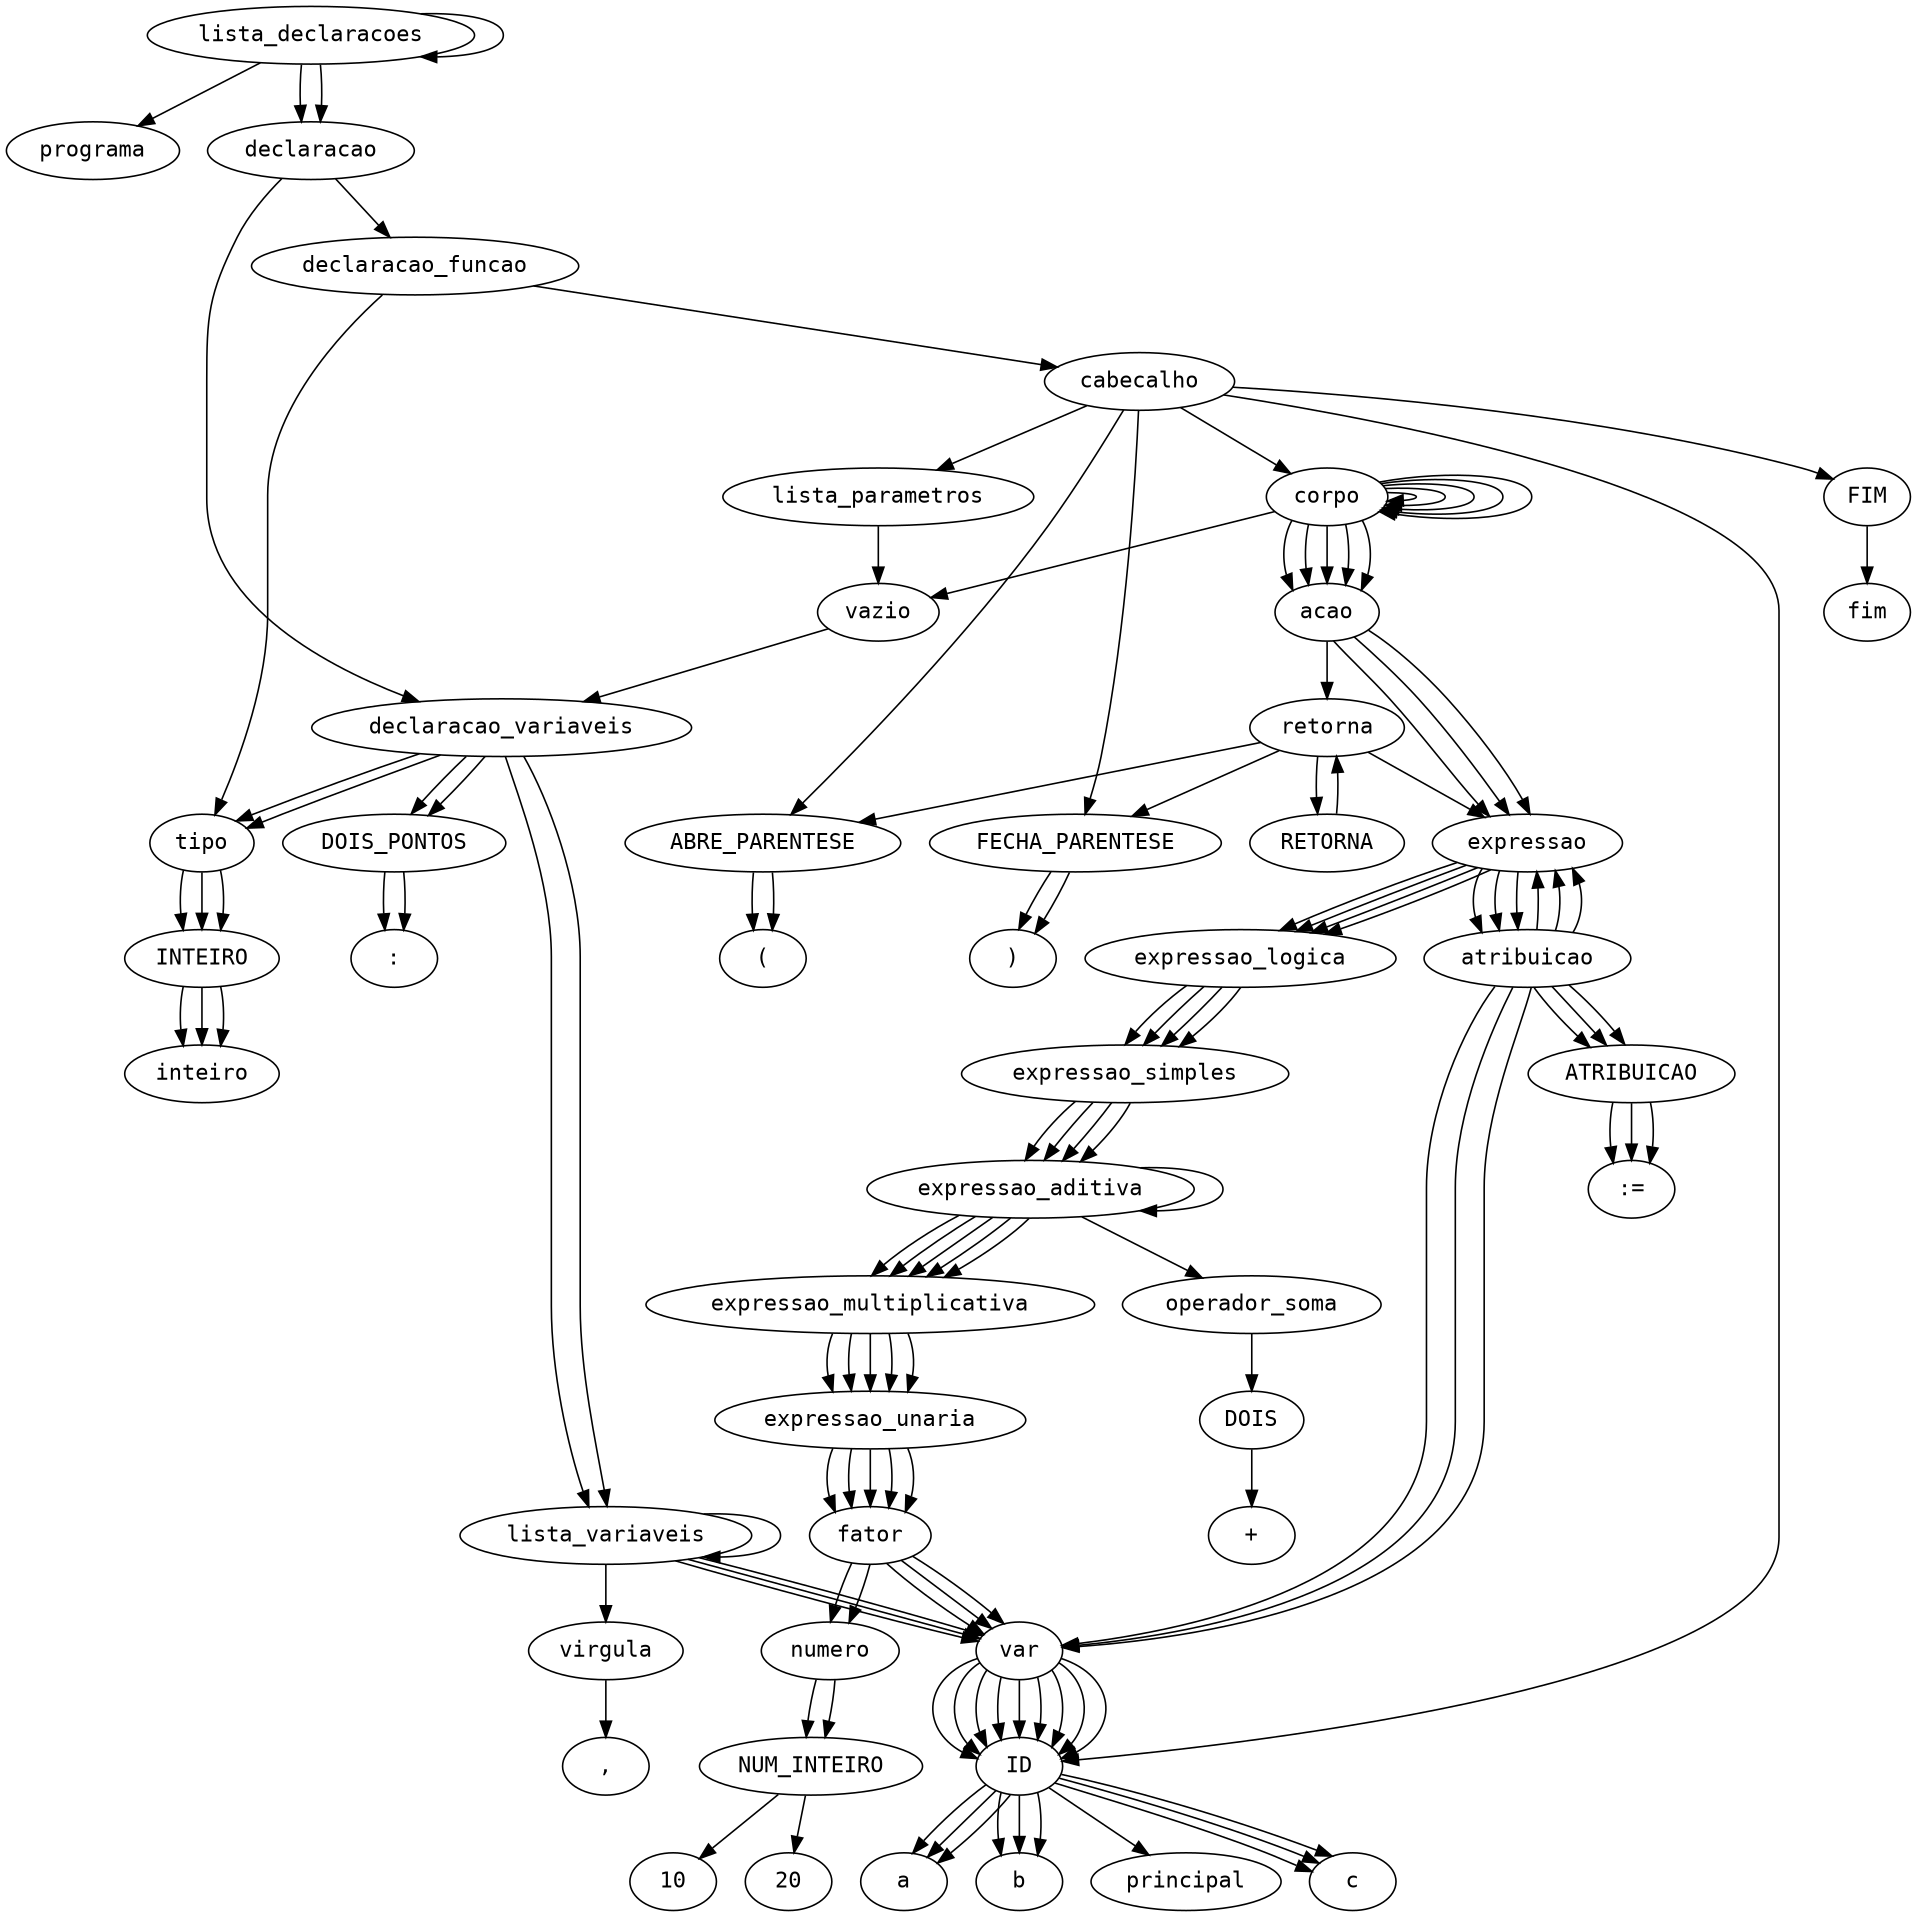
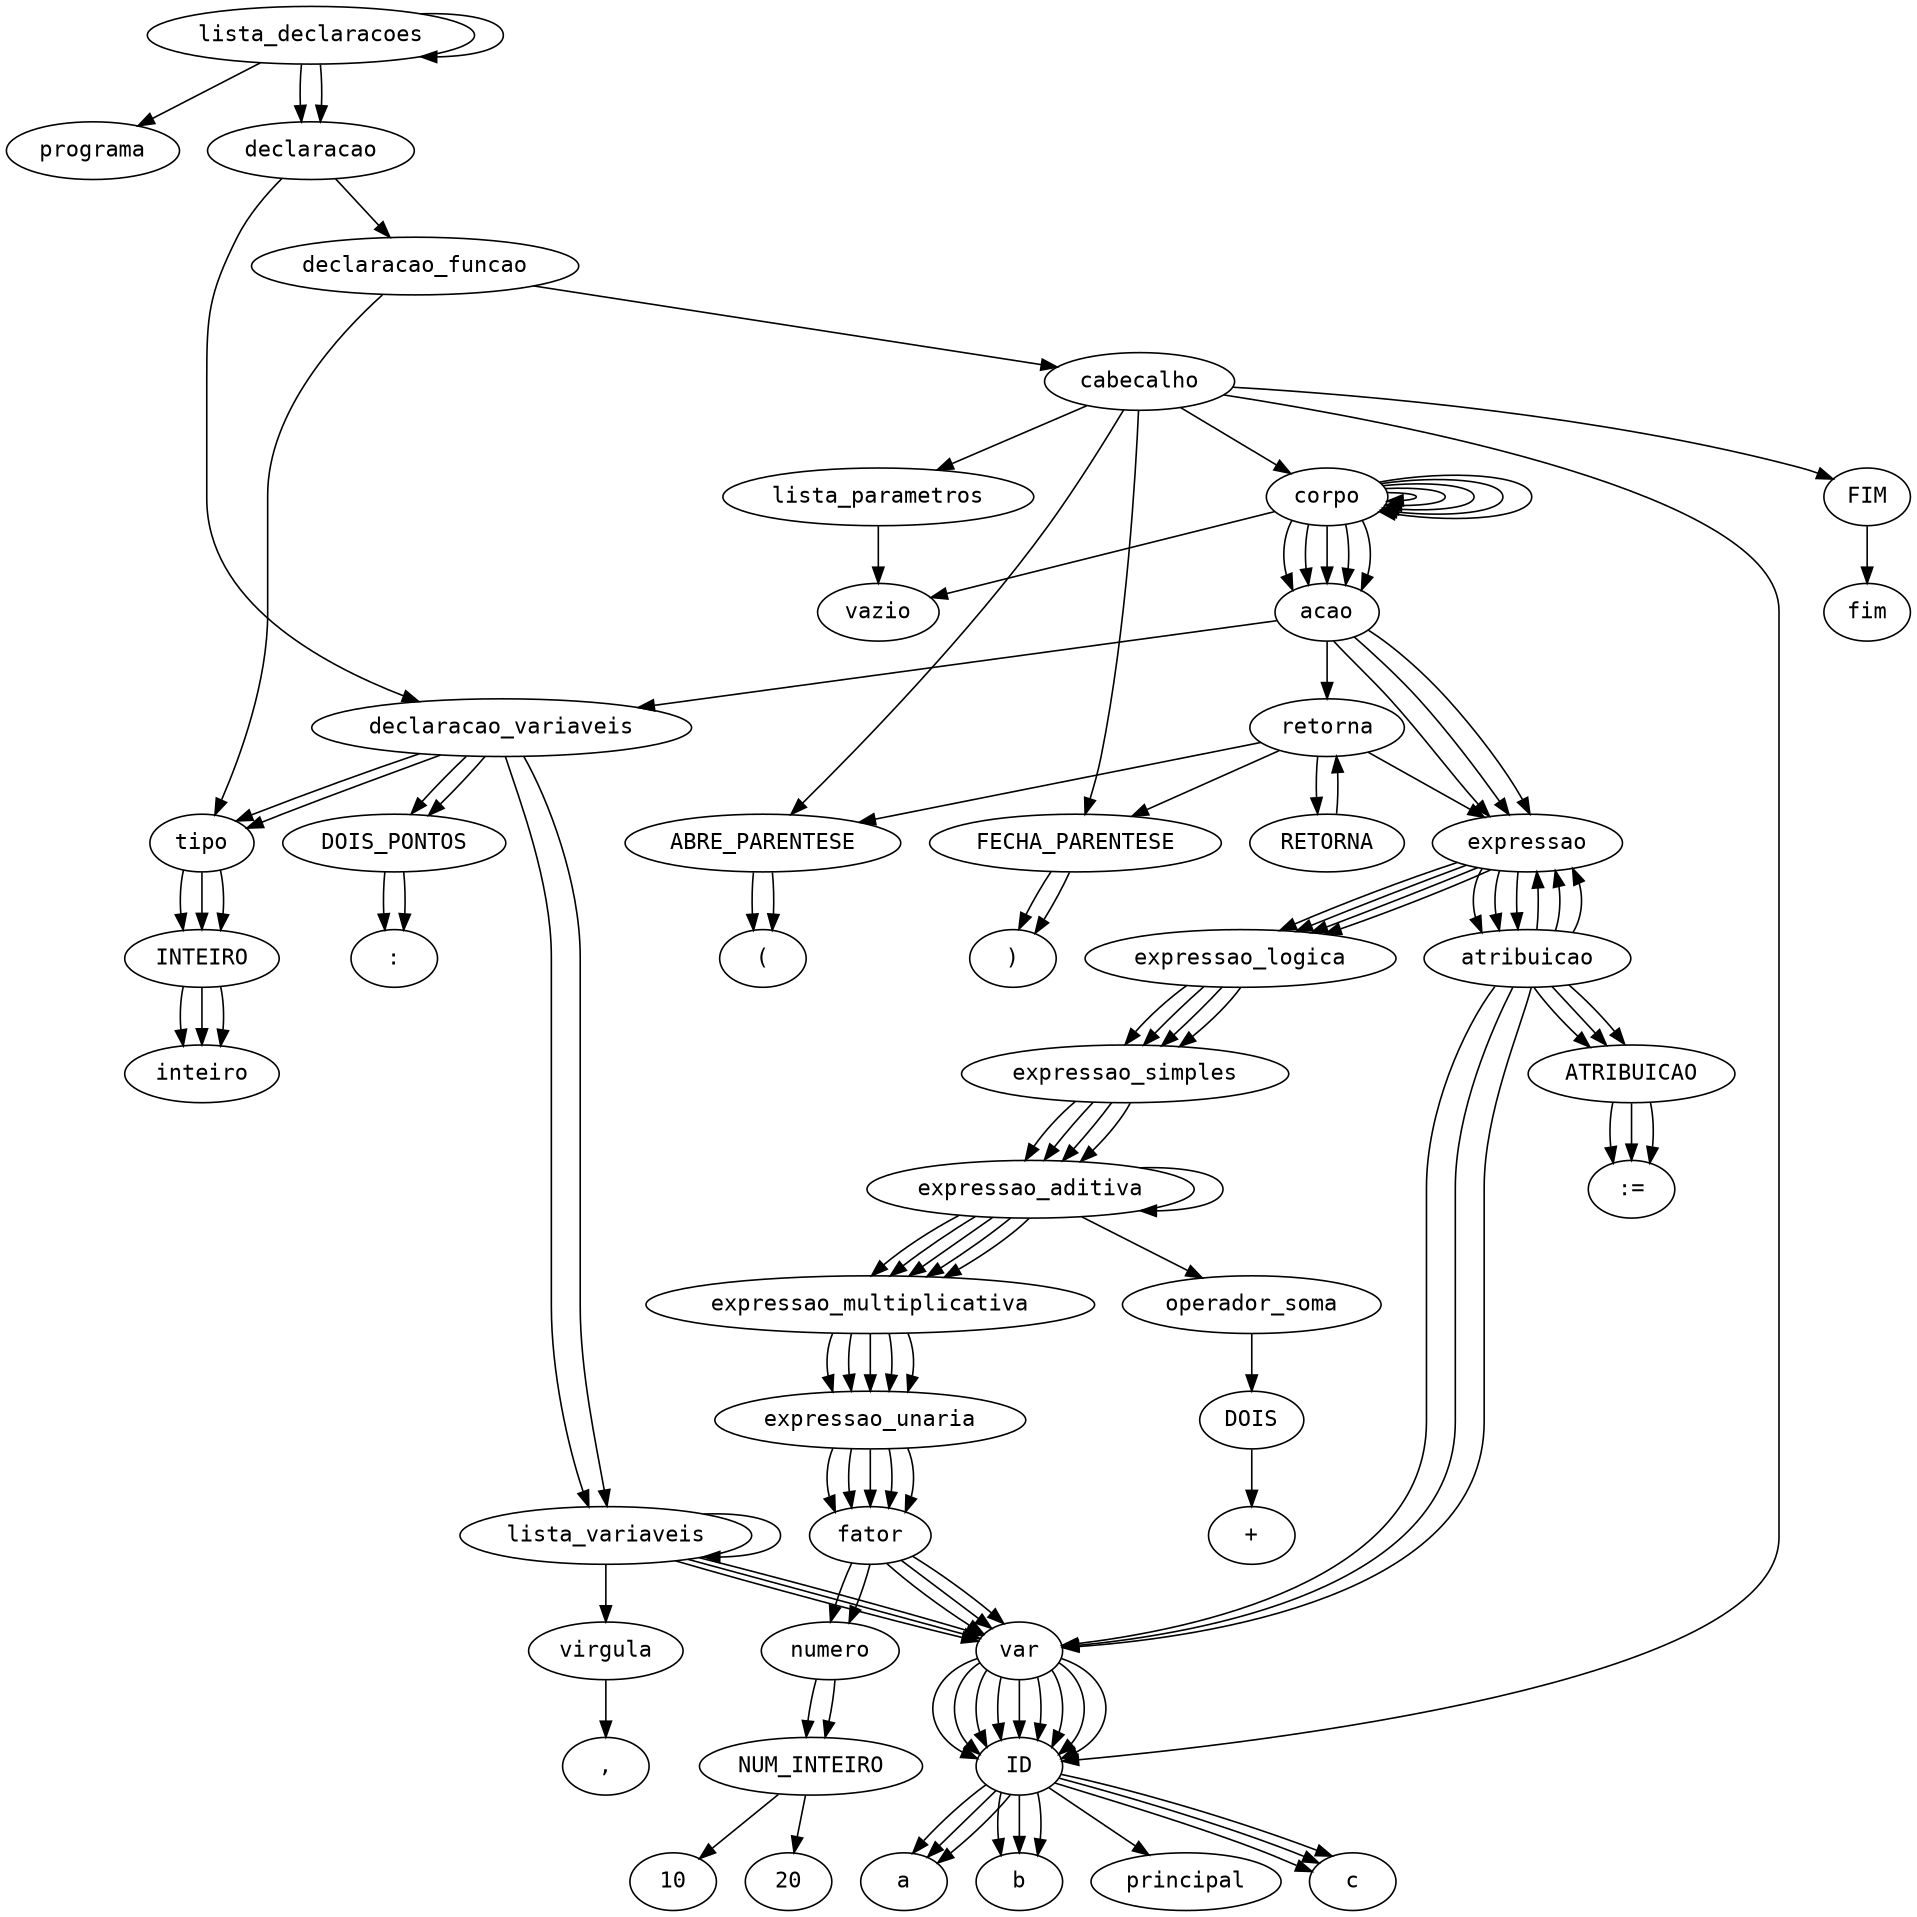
(714, 663) -> (966, 663)
